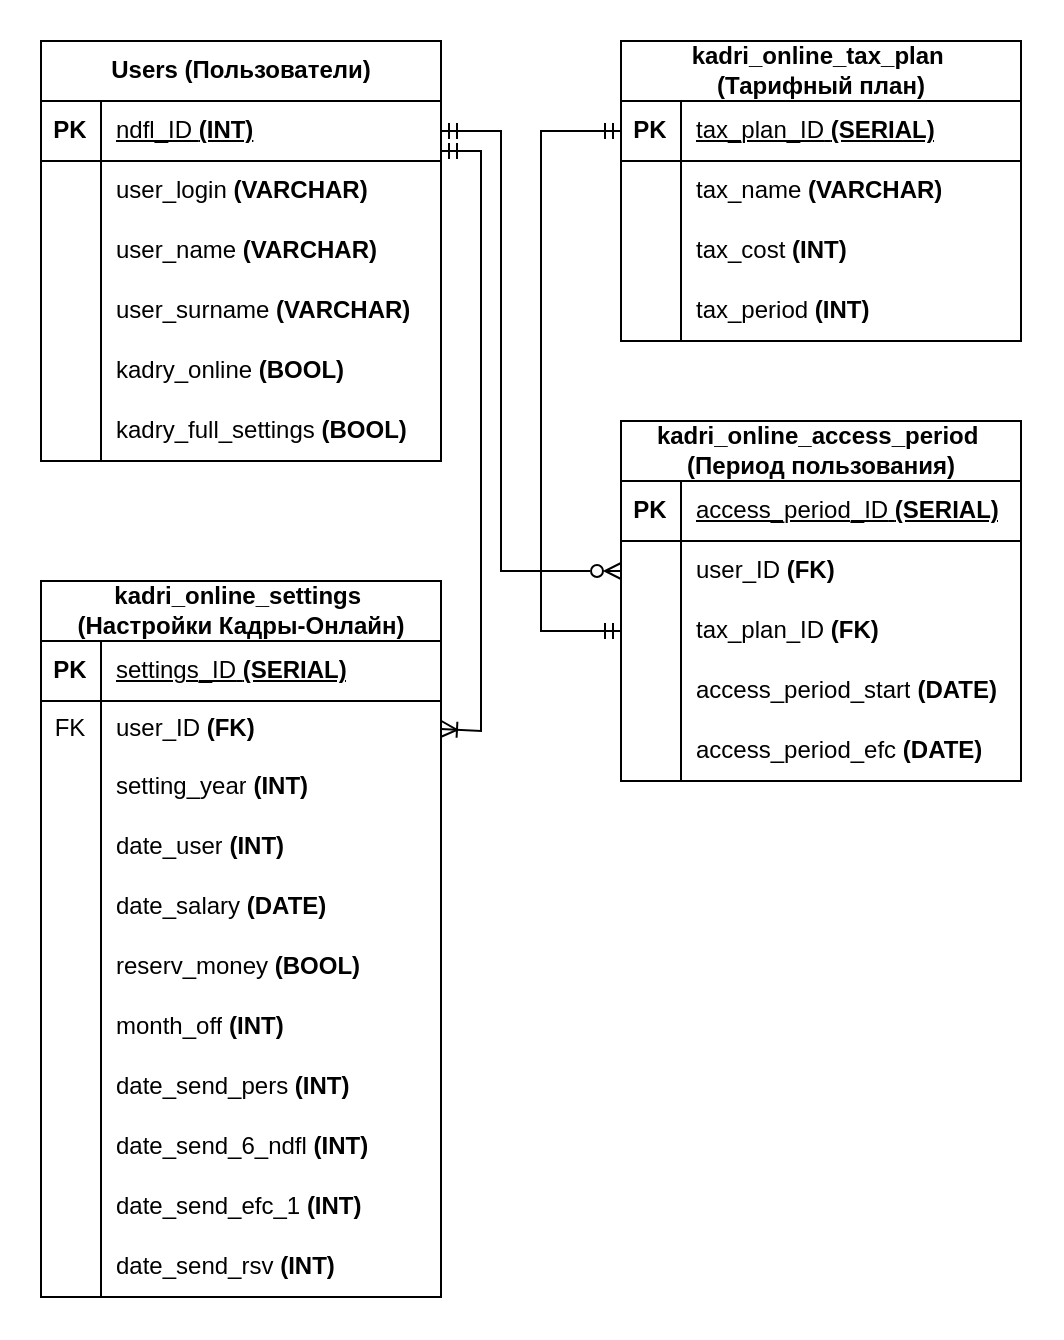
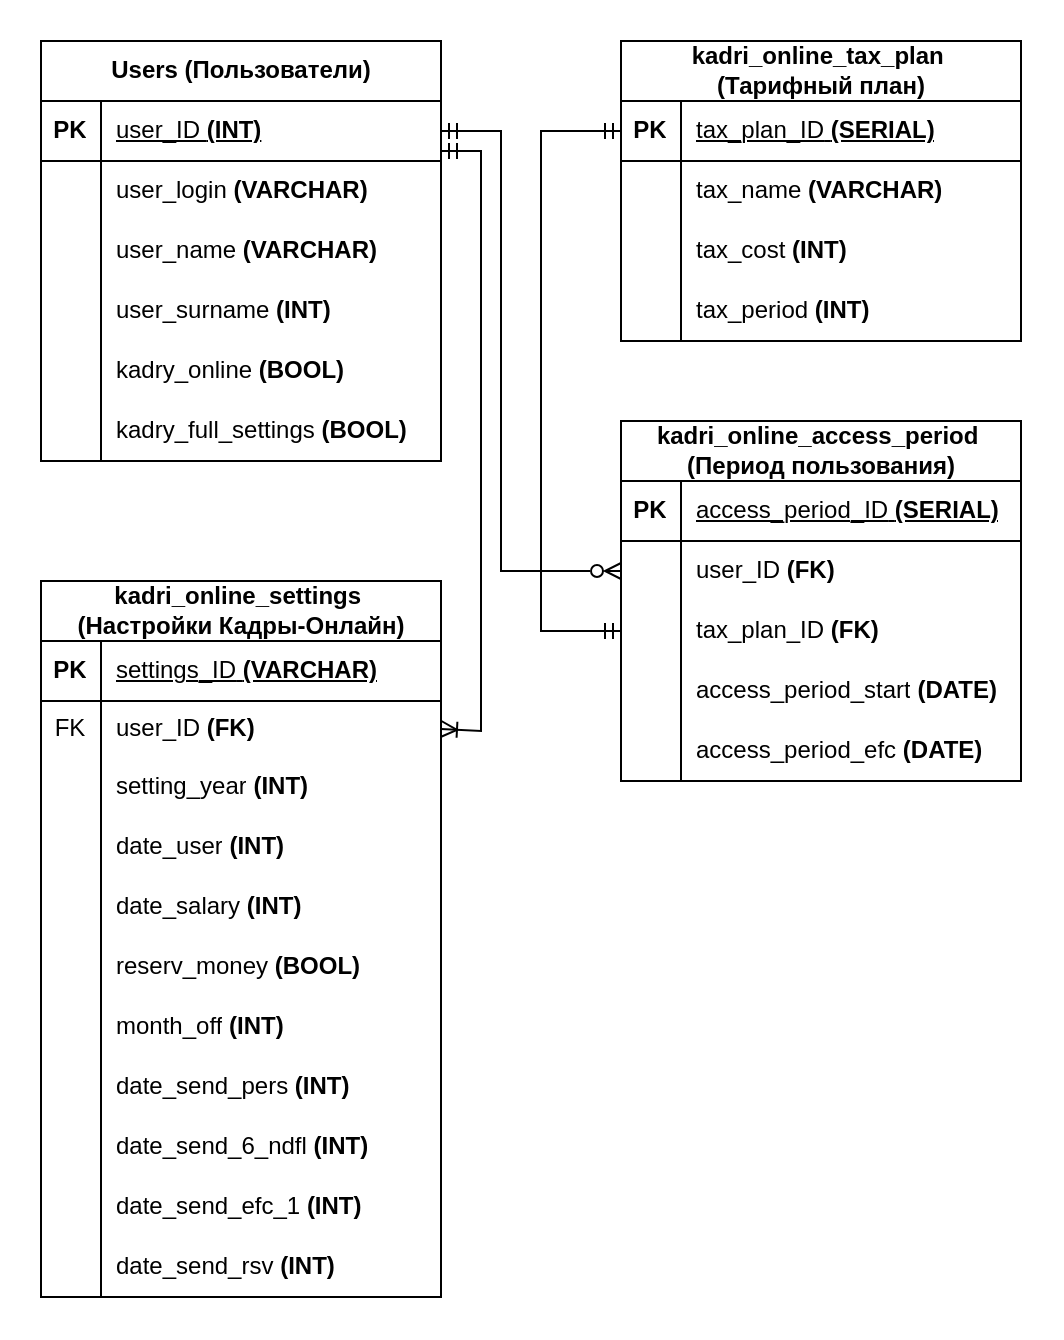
(201, 131) -> (204, 131)
(265, 311) -> (238, 311)
(248, 671) -> (255, 671)
(235, 907) -> (228, 907)
